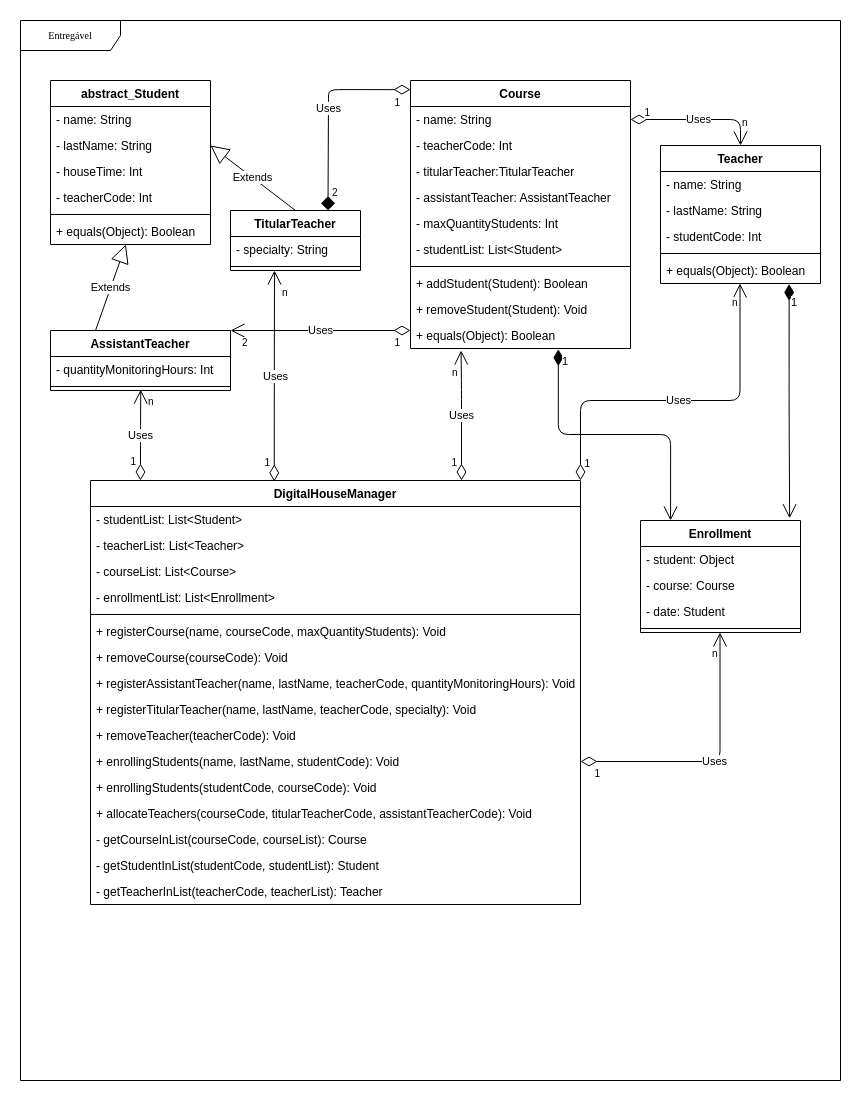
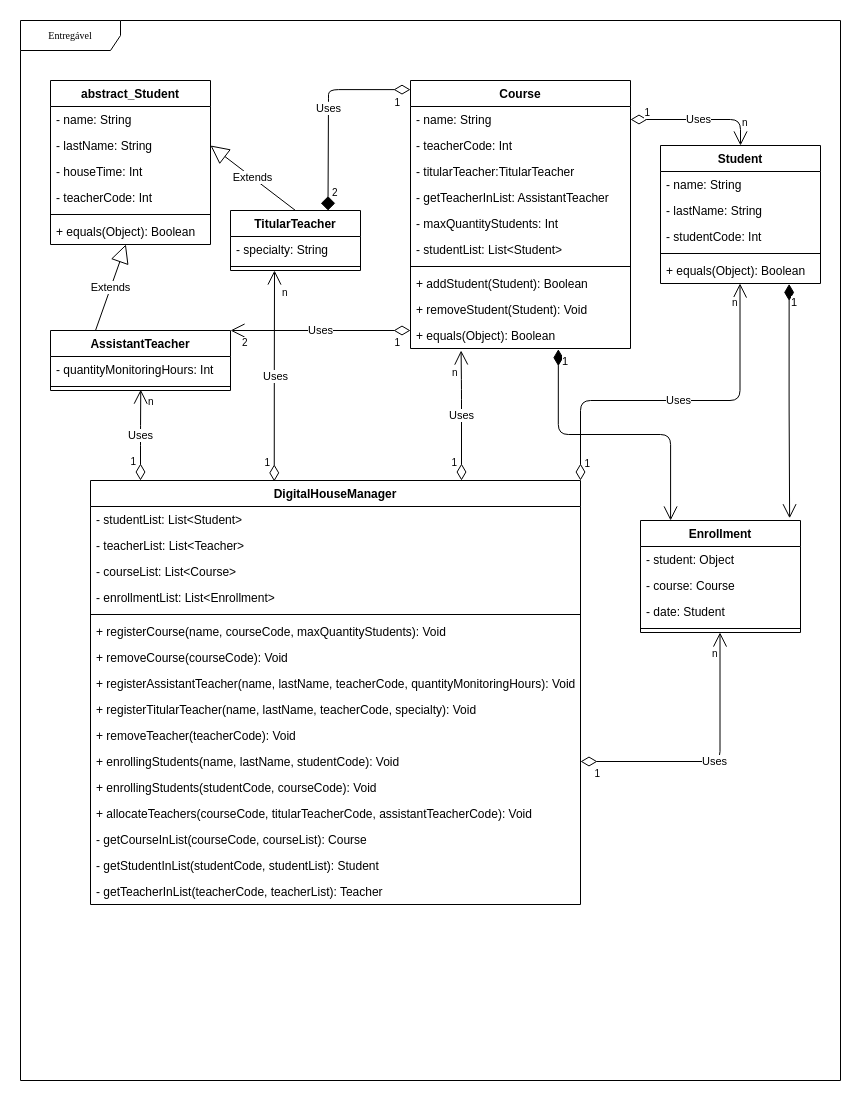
(740, 159) -> (740, 159)
(529, 198) -> (529, 198)
